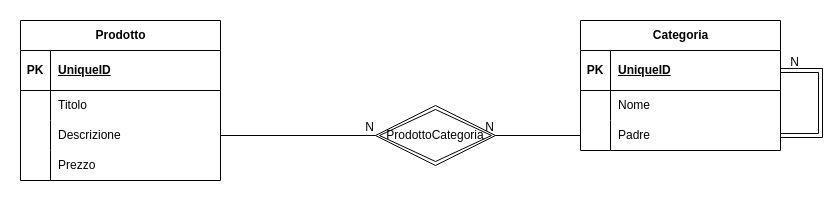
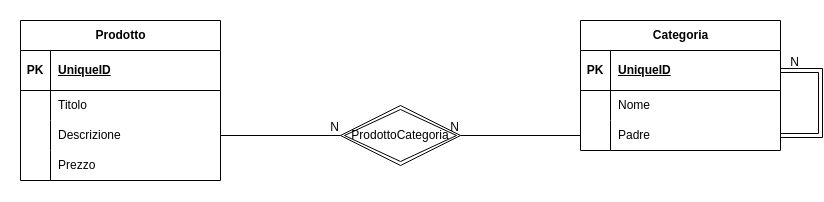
(436, 136) -> (401, 136)
